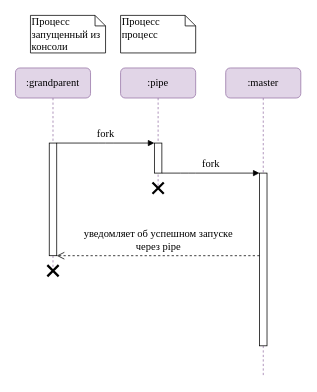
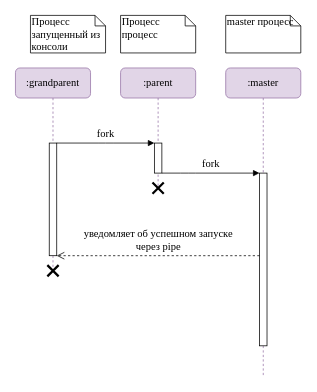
none -> (263, 34)
(158, 83) -> (158, 83)
